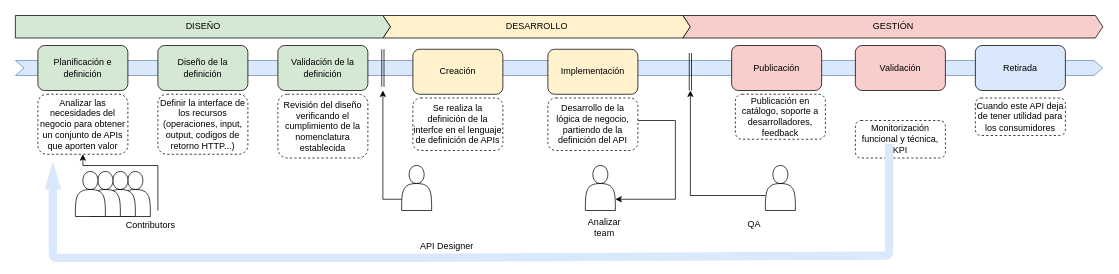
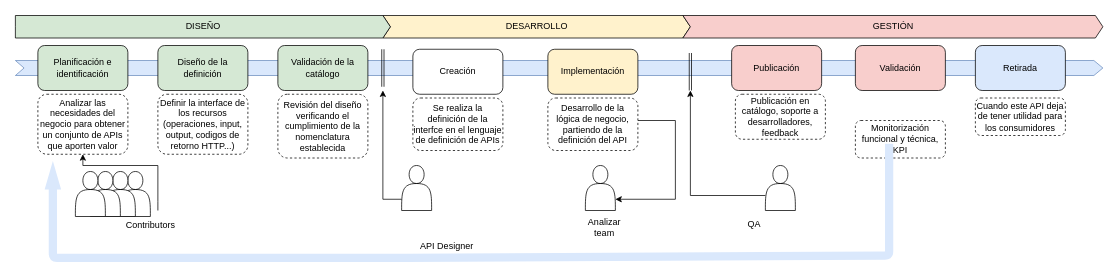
(83, 68) -> (83, 68)
(323, 68) -> (323, 68)
(458, 72) -> (458, 72)
